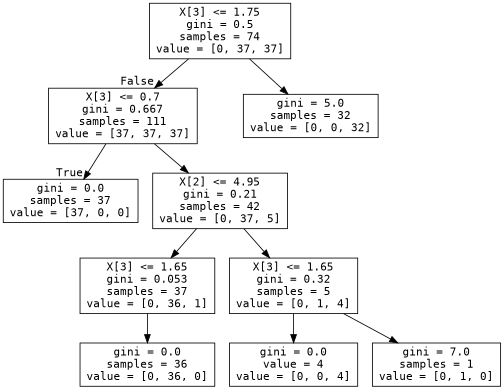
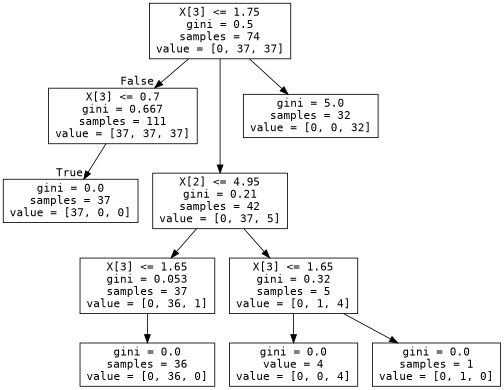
(168, 156) -> (220, 112)
(437, 365) -> (437, 365)
